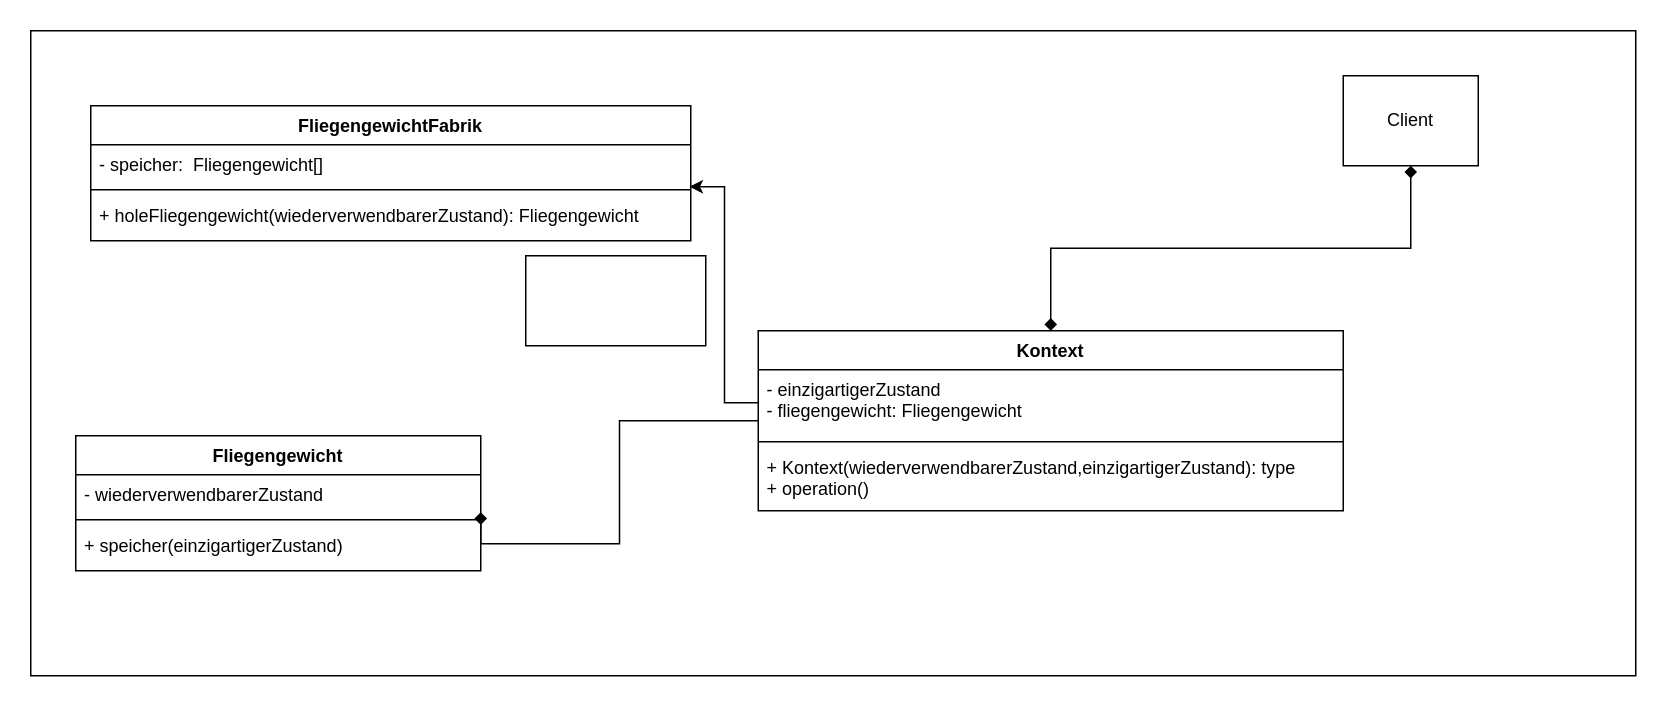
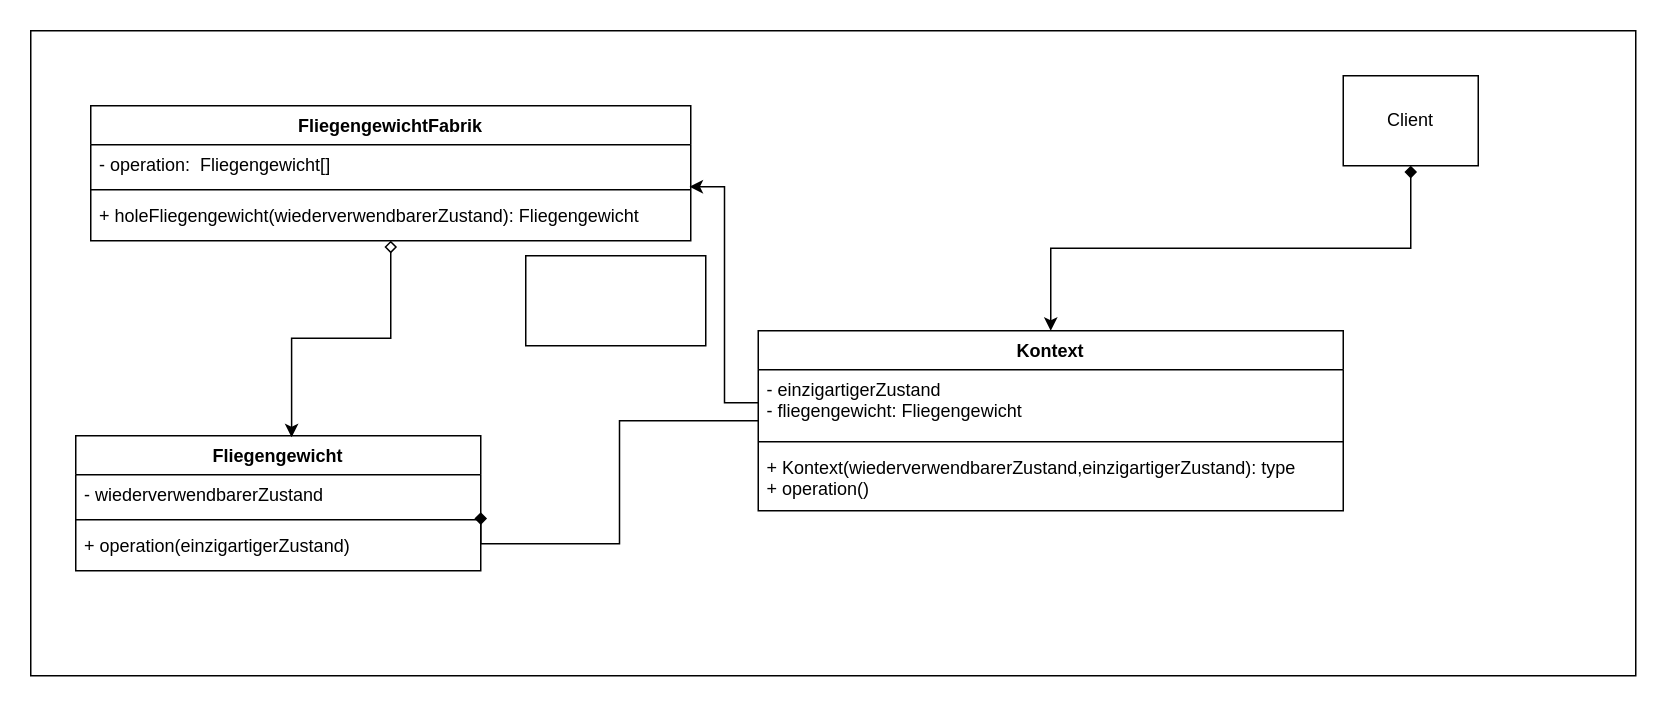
(229, 165) -> (234, 165)
(1051, 318) -> (1051, 319)
none -> (340, 338)
(234, 546) -> (239, 546)
